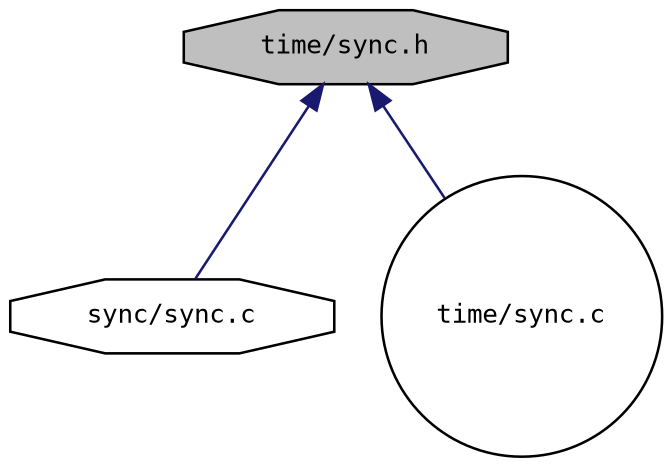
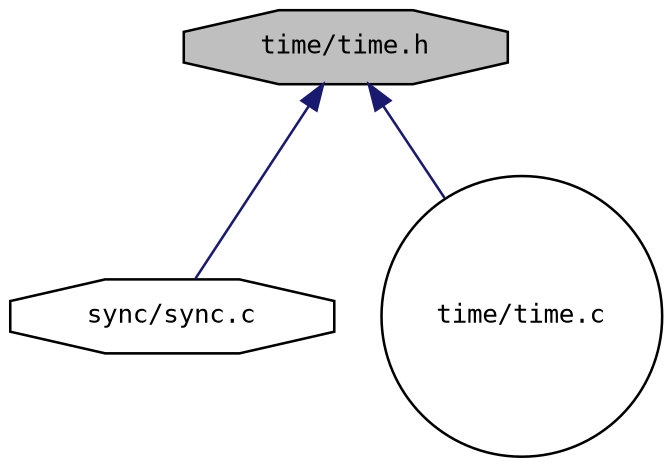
(346, 47) -> (346, 47)
(522, 316) -> (522, 316)
